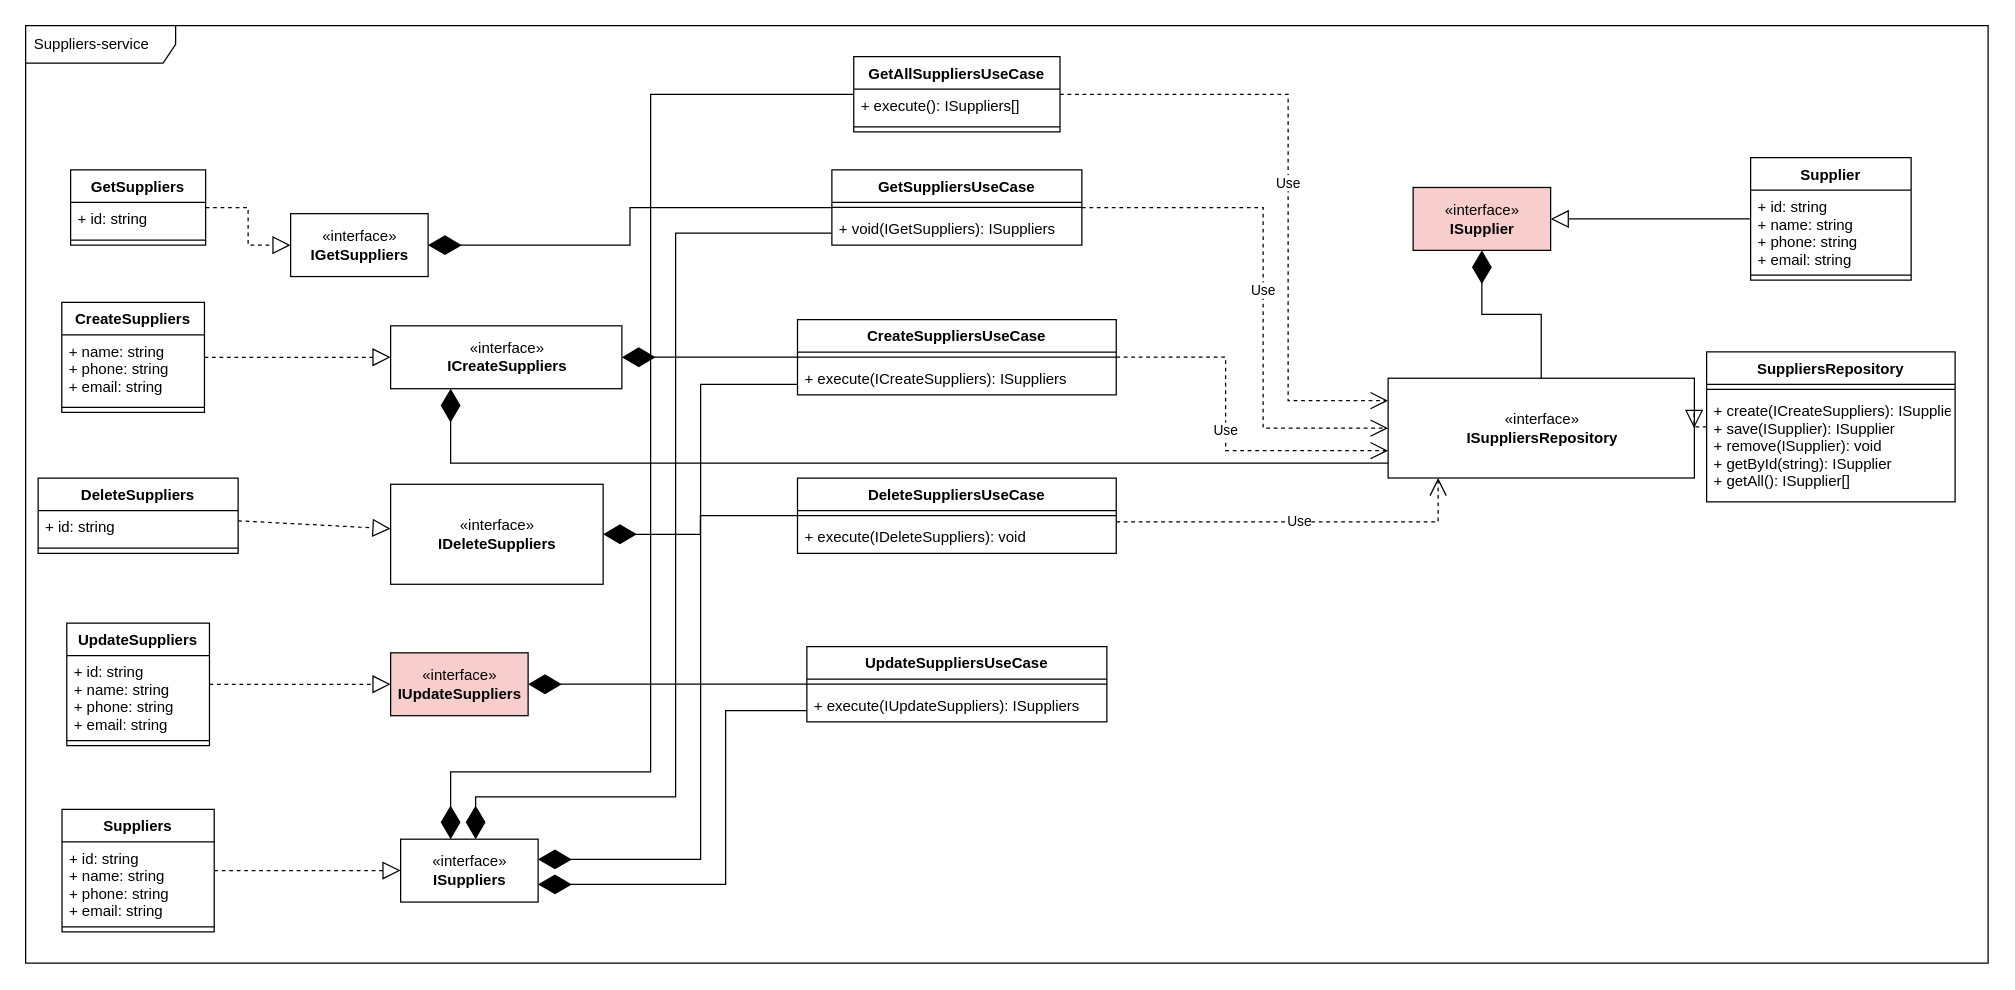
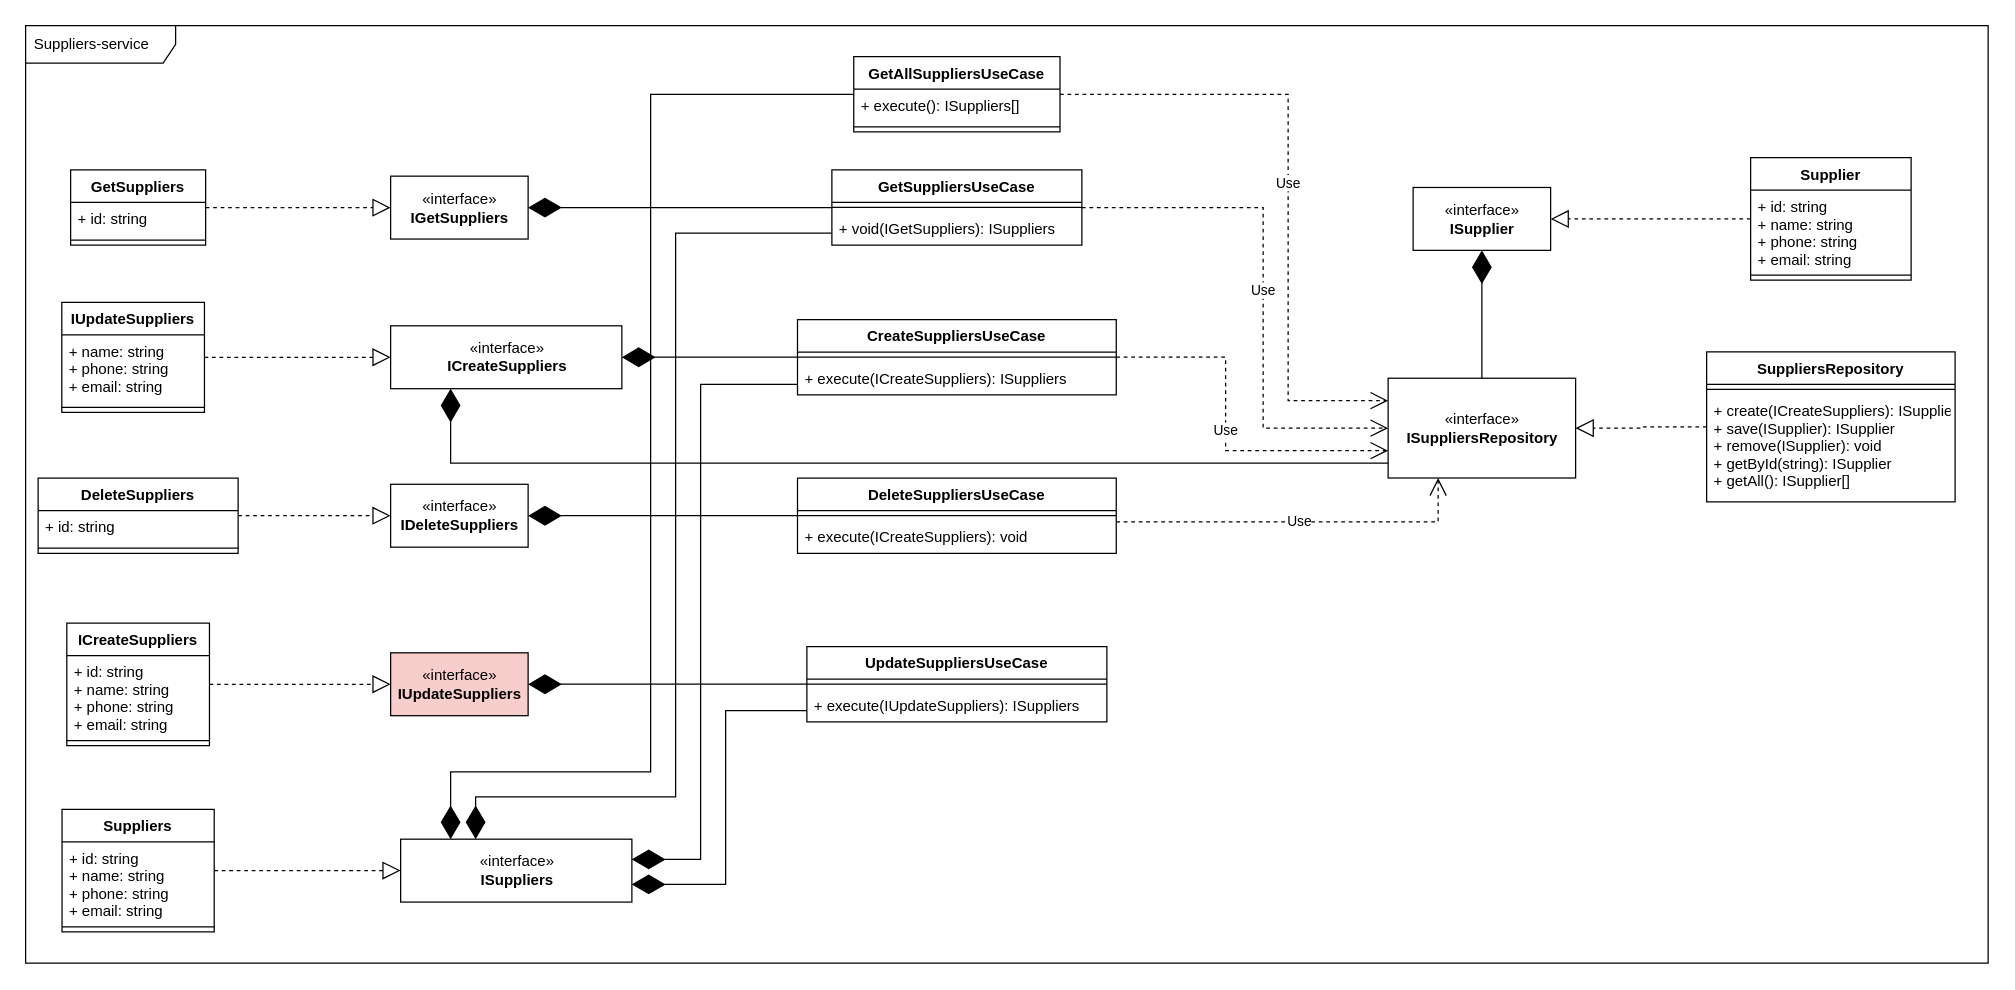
(1482, 219) -> (1482, 219)
(1659, 219) -> (1659, 219)
(359, 245) -> (459, 208)
(133, 319) -> (133, 319)
(1541, 428) -> (1482, 428)
(497, 534) -> (459, 516)
(929, 537) -> (931, 537)
(138, 640) -> (138, 640)
(469, 871) -> (516, 871)
